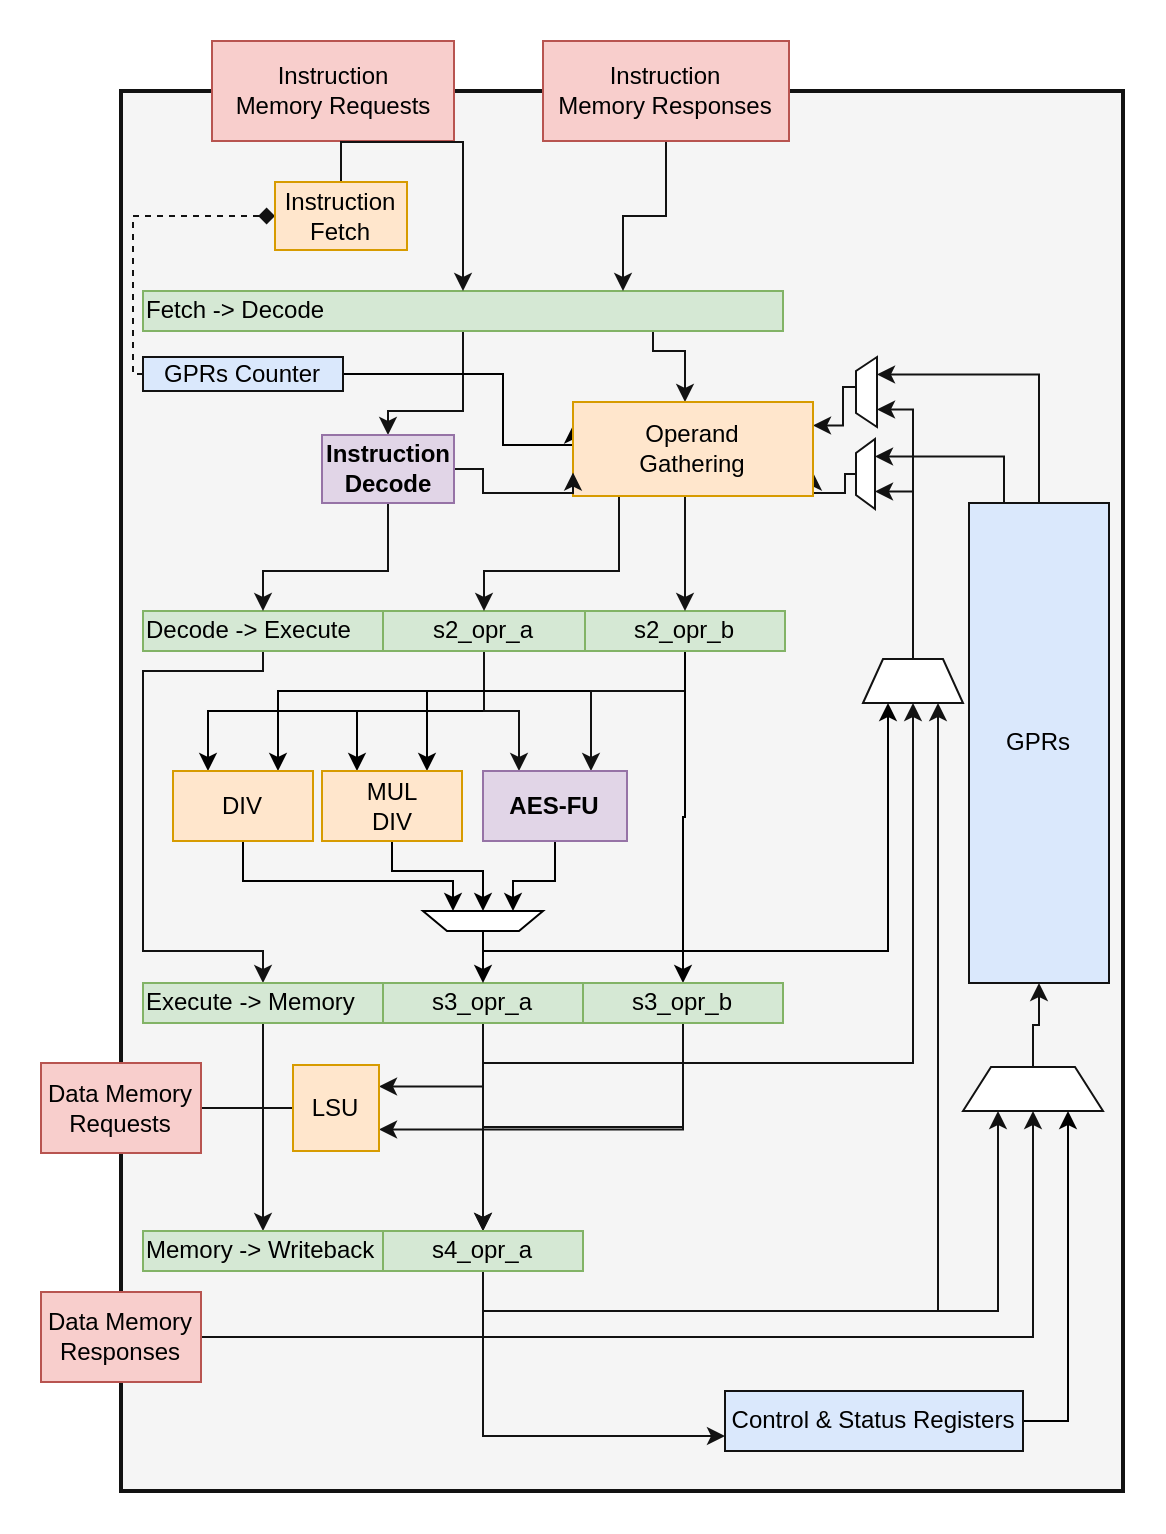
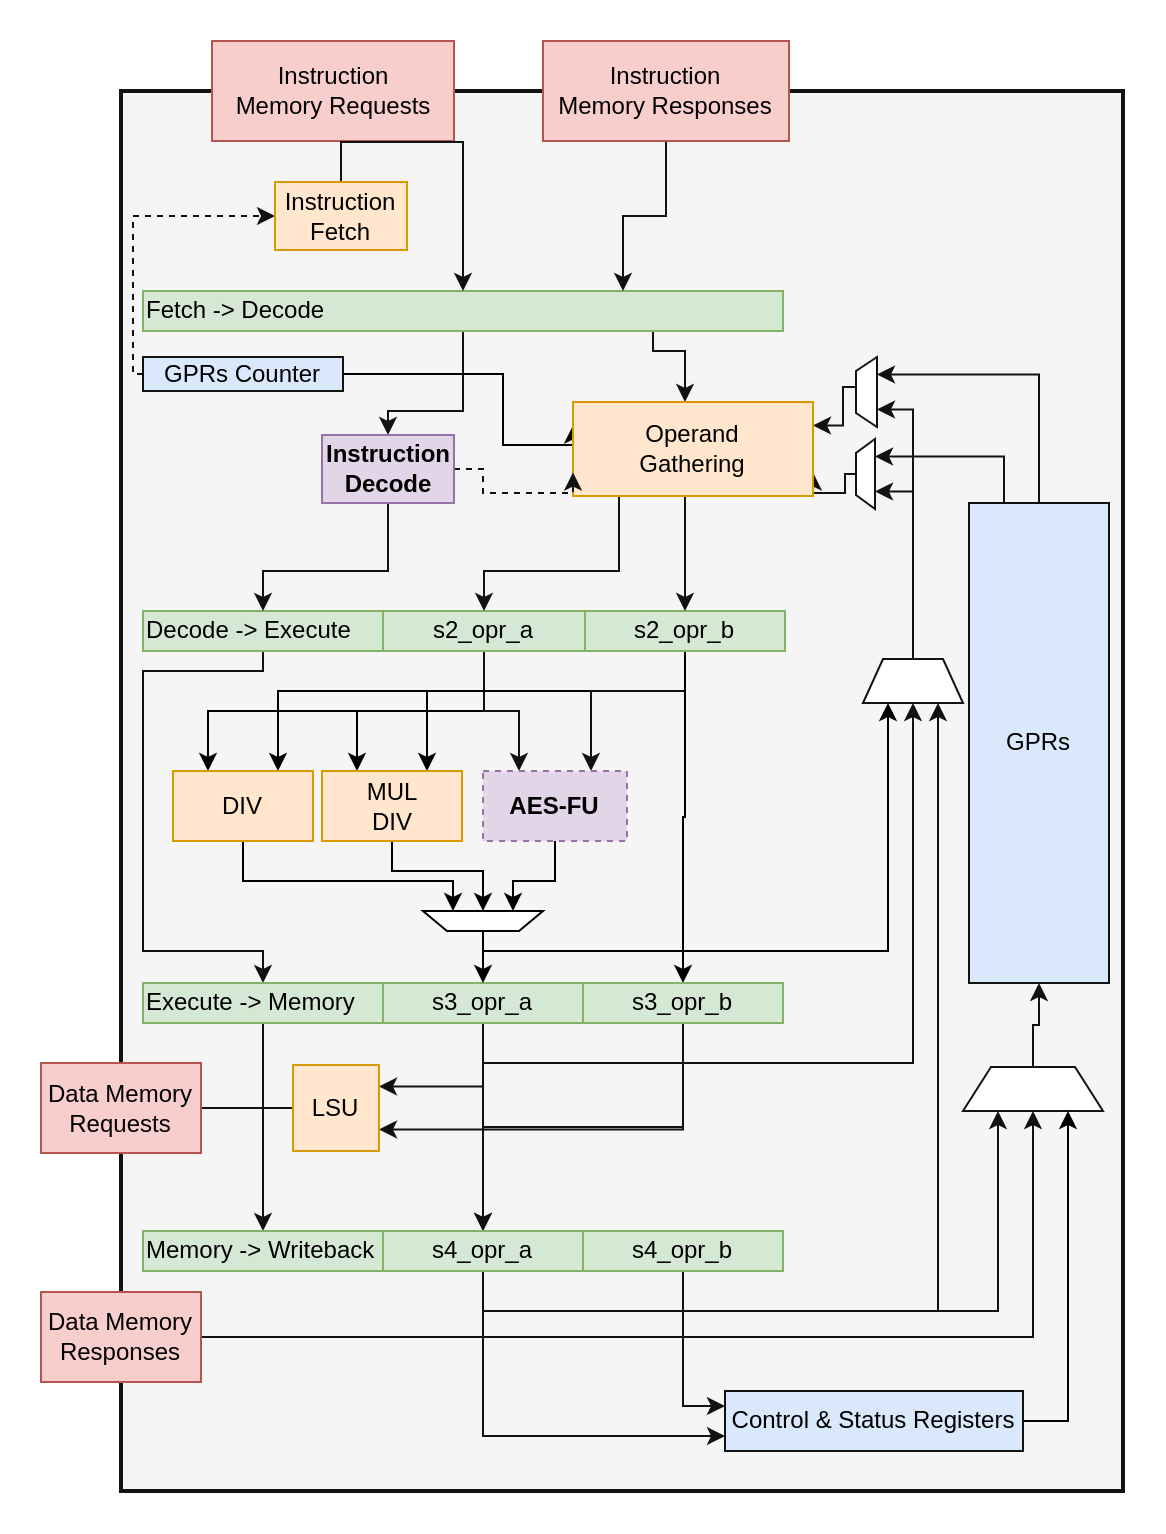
(258, 216) -> (259, 216)
(506, 493) -> (506, 493)
(555, 806) -> (555, 806)
none -> (683, 1251)
none -> (683, 1353)
